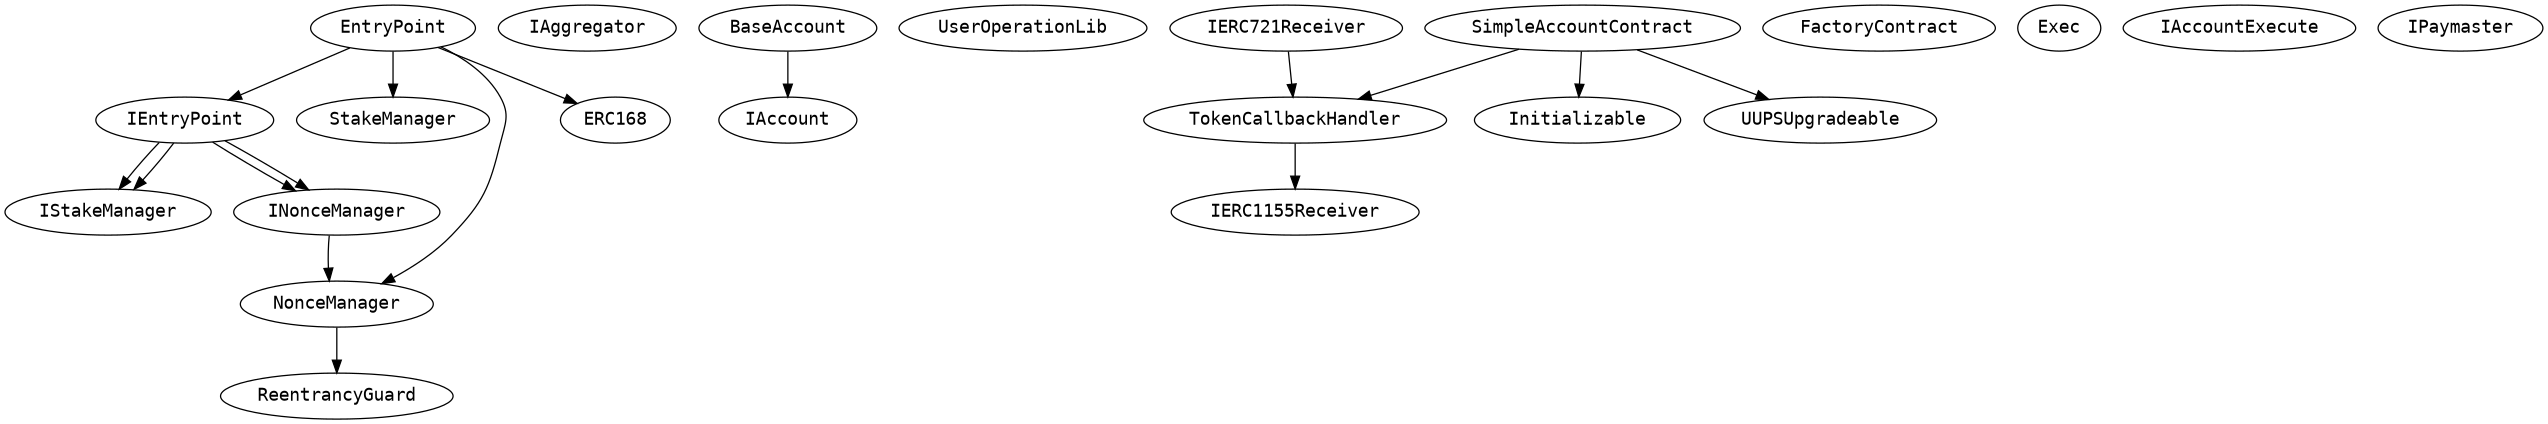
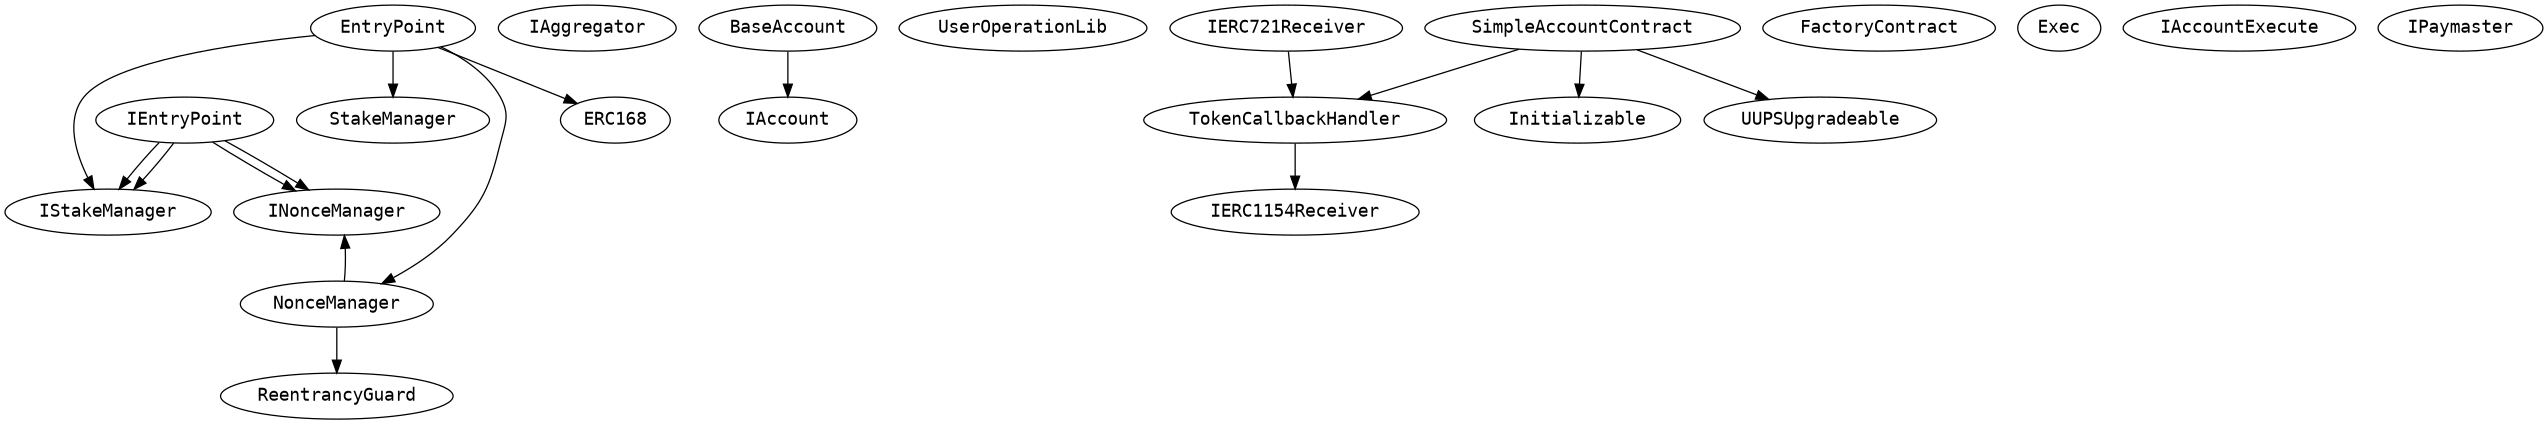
(295, 71) -> (154, 63)
(1295, 212) -> (1295, 212)
(328, 252) -> (345, 265)
